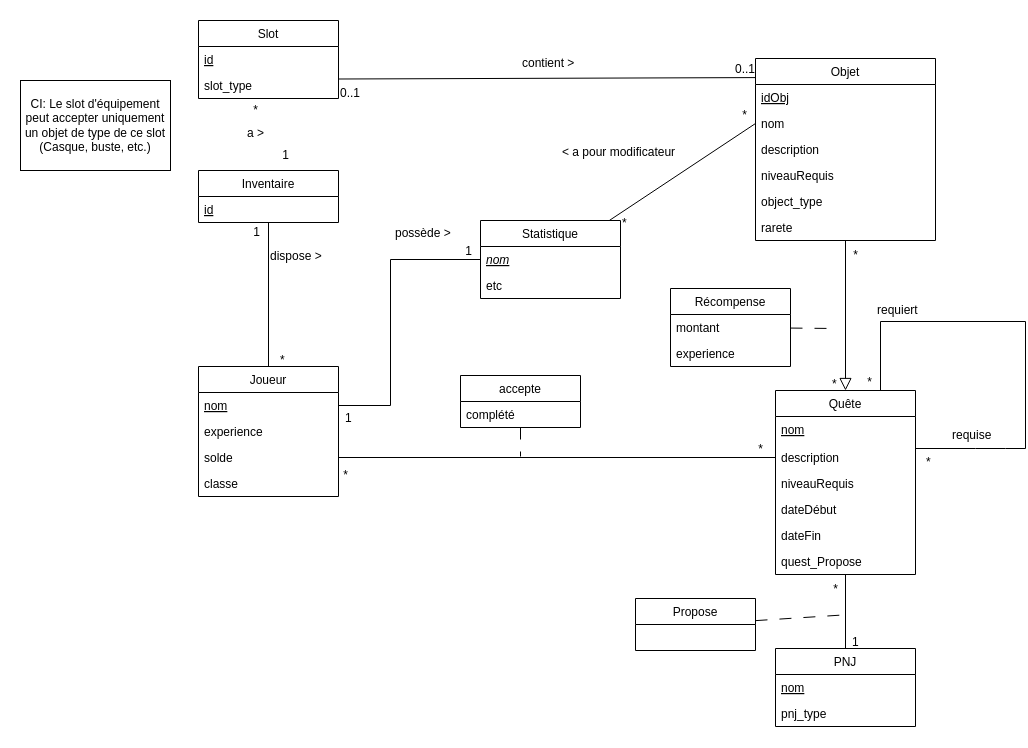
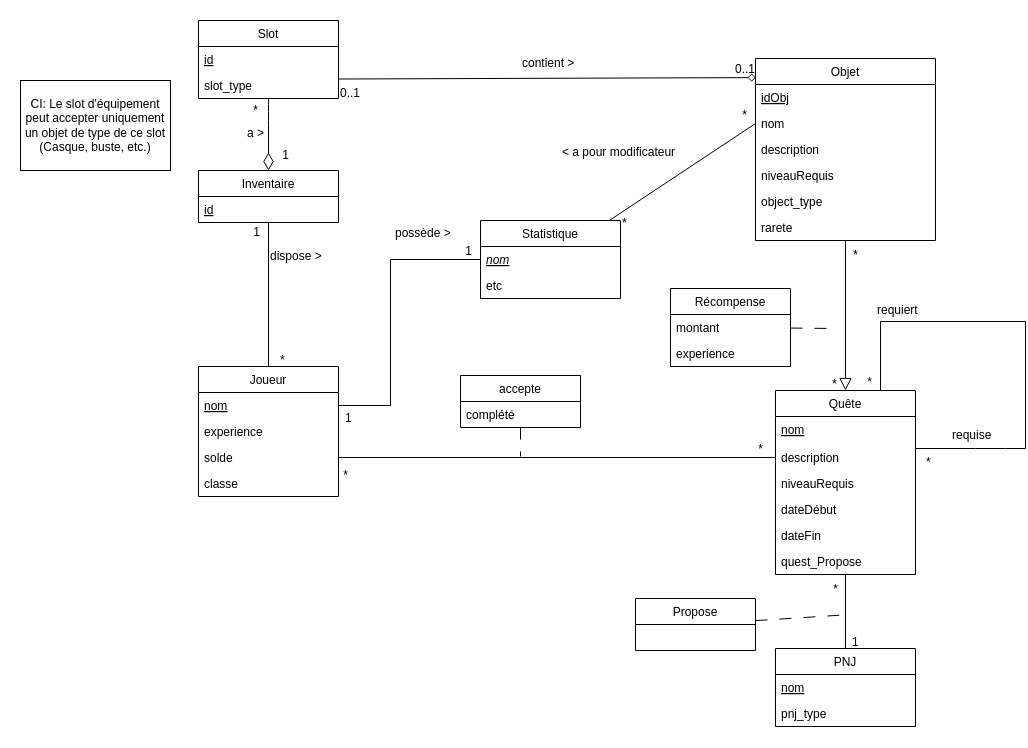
(750, 78) -> (747, 78)
none -> (269, 129)
